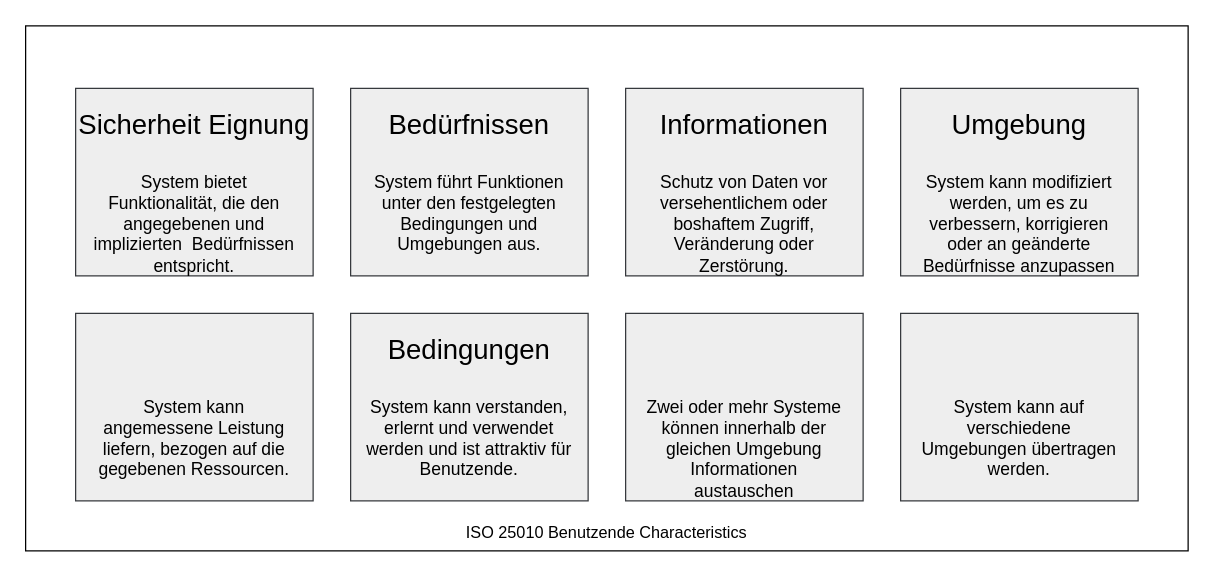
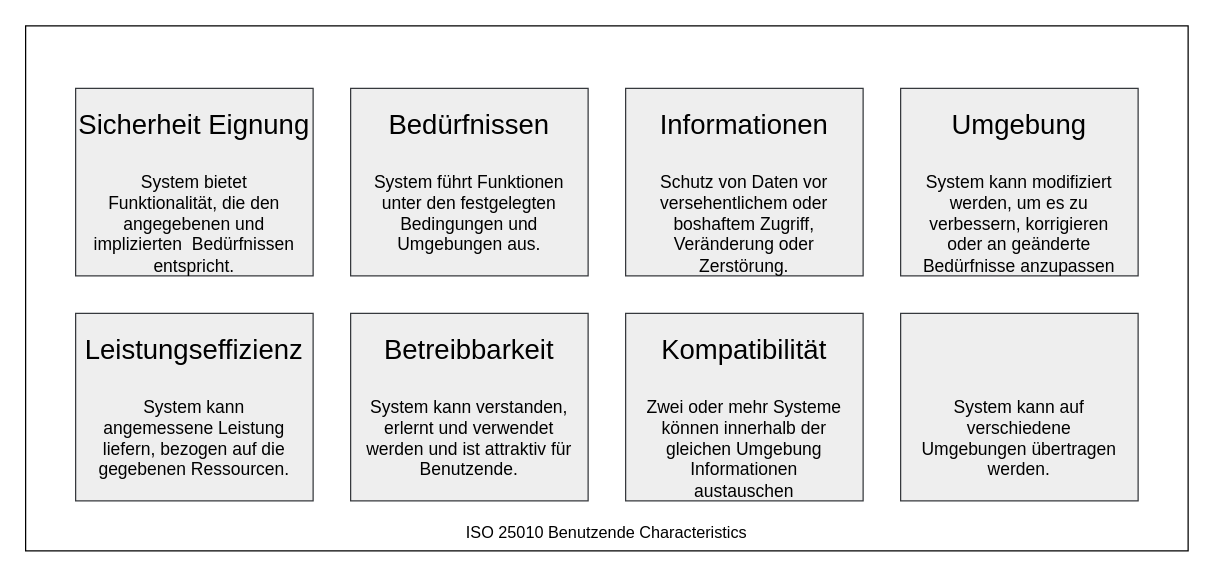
none -> (194, 351)
(469, 351) -> (469, 351)
none -> (744, 351)
